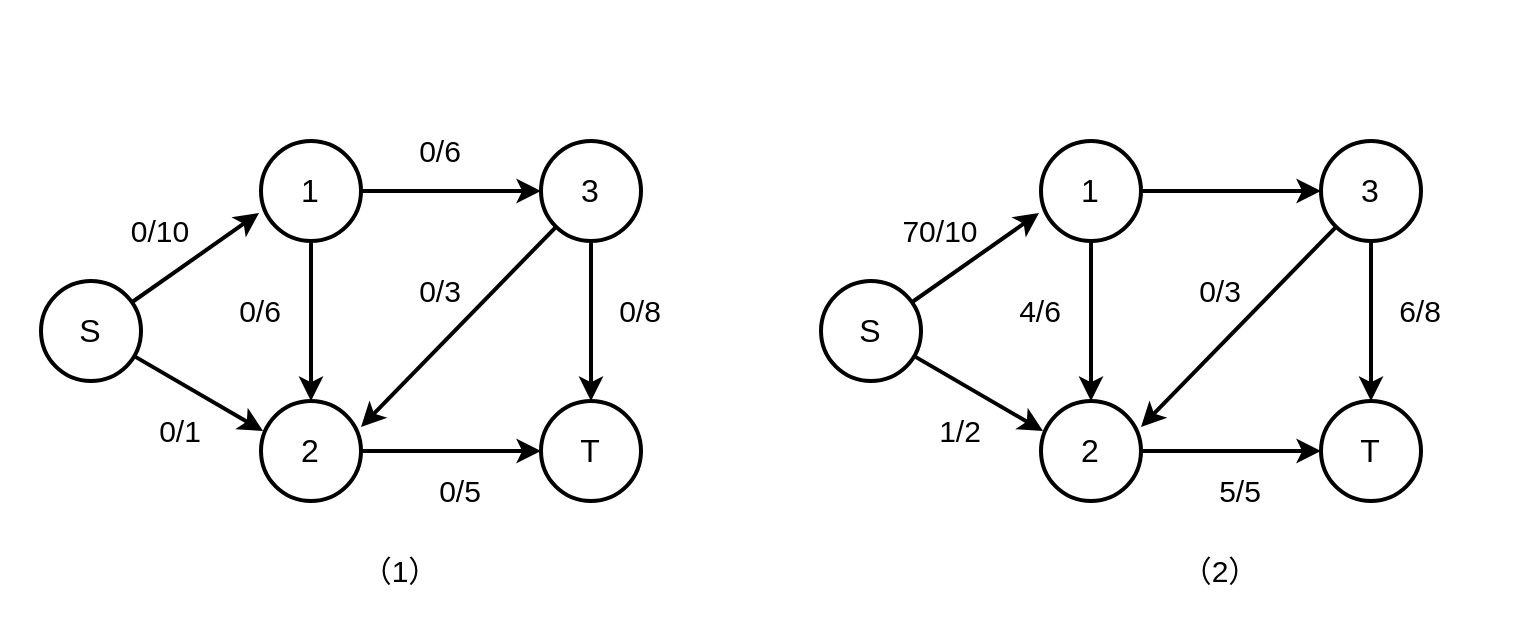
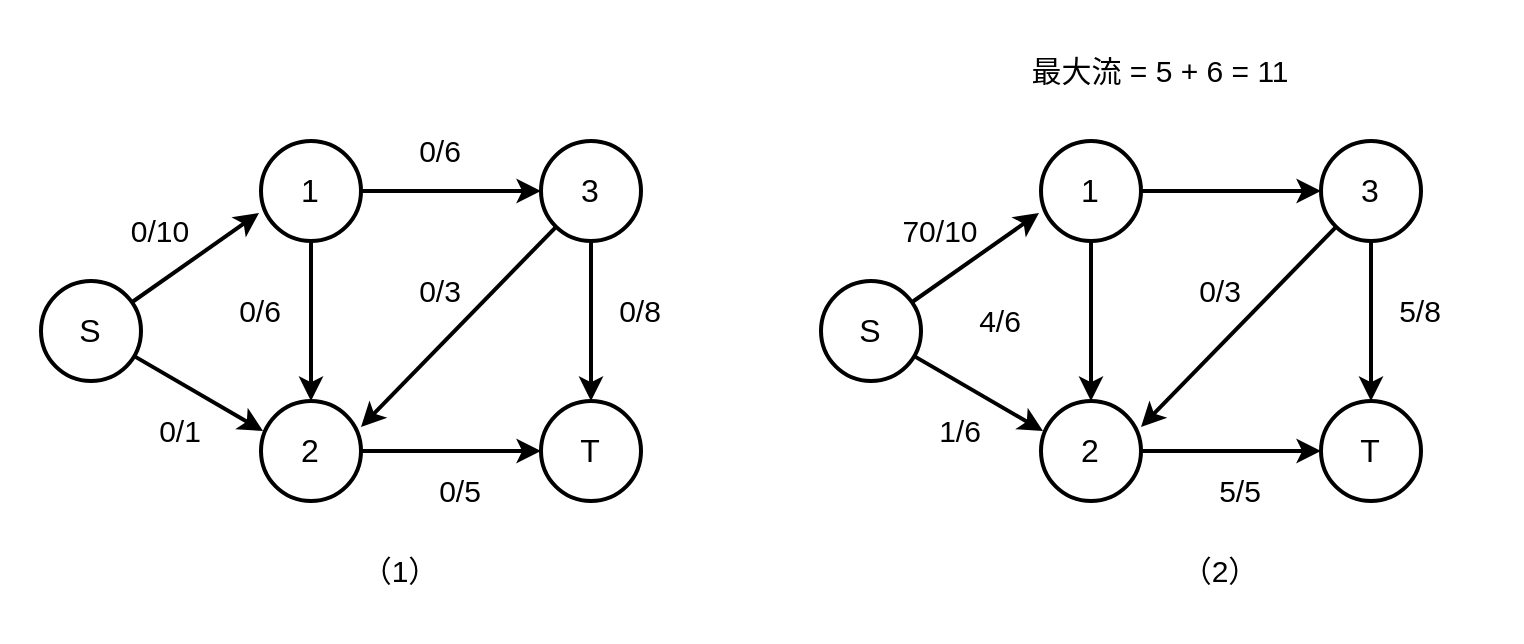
none -> (1161, 71)
(1041, 311) -> (1001, 321)
(1421, 311) -> (1421, 311)
(961, 431) -> (961, 431)
